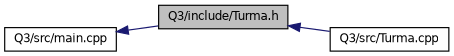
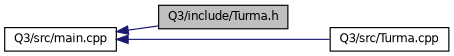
(315, 29) -> (229, 39)
